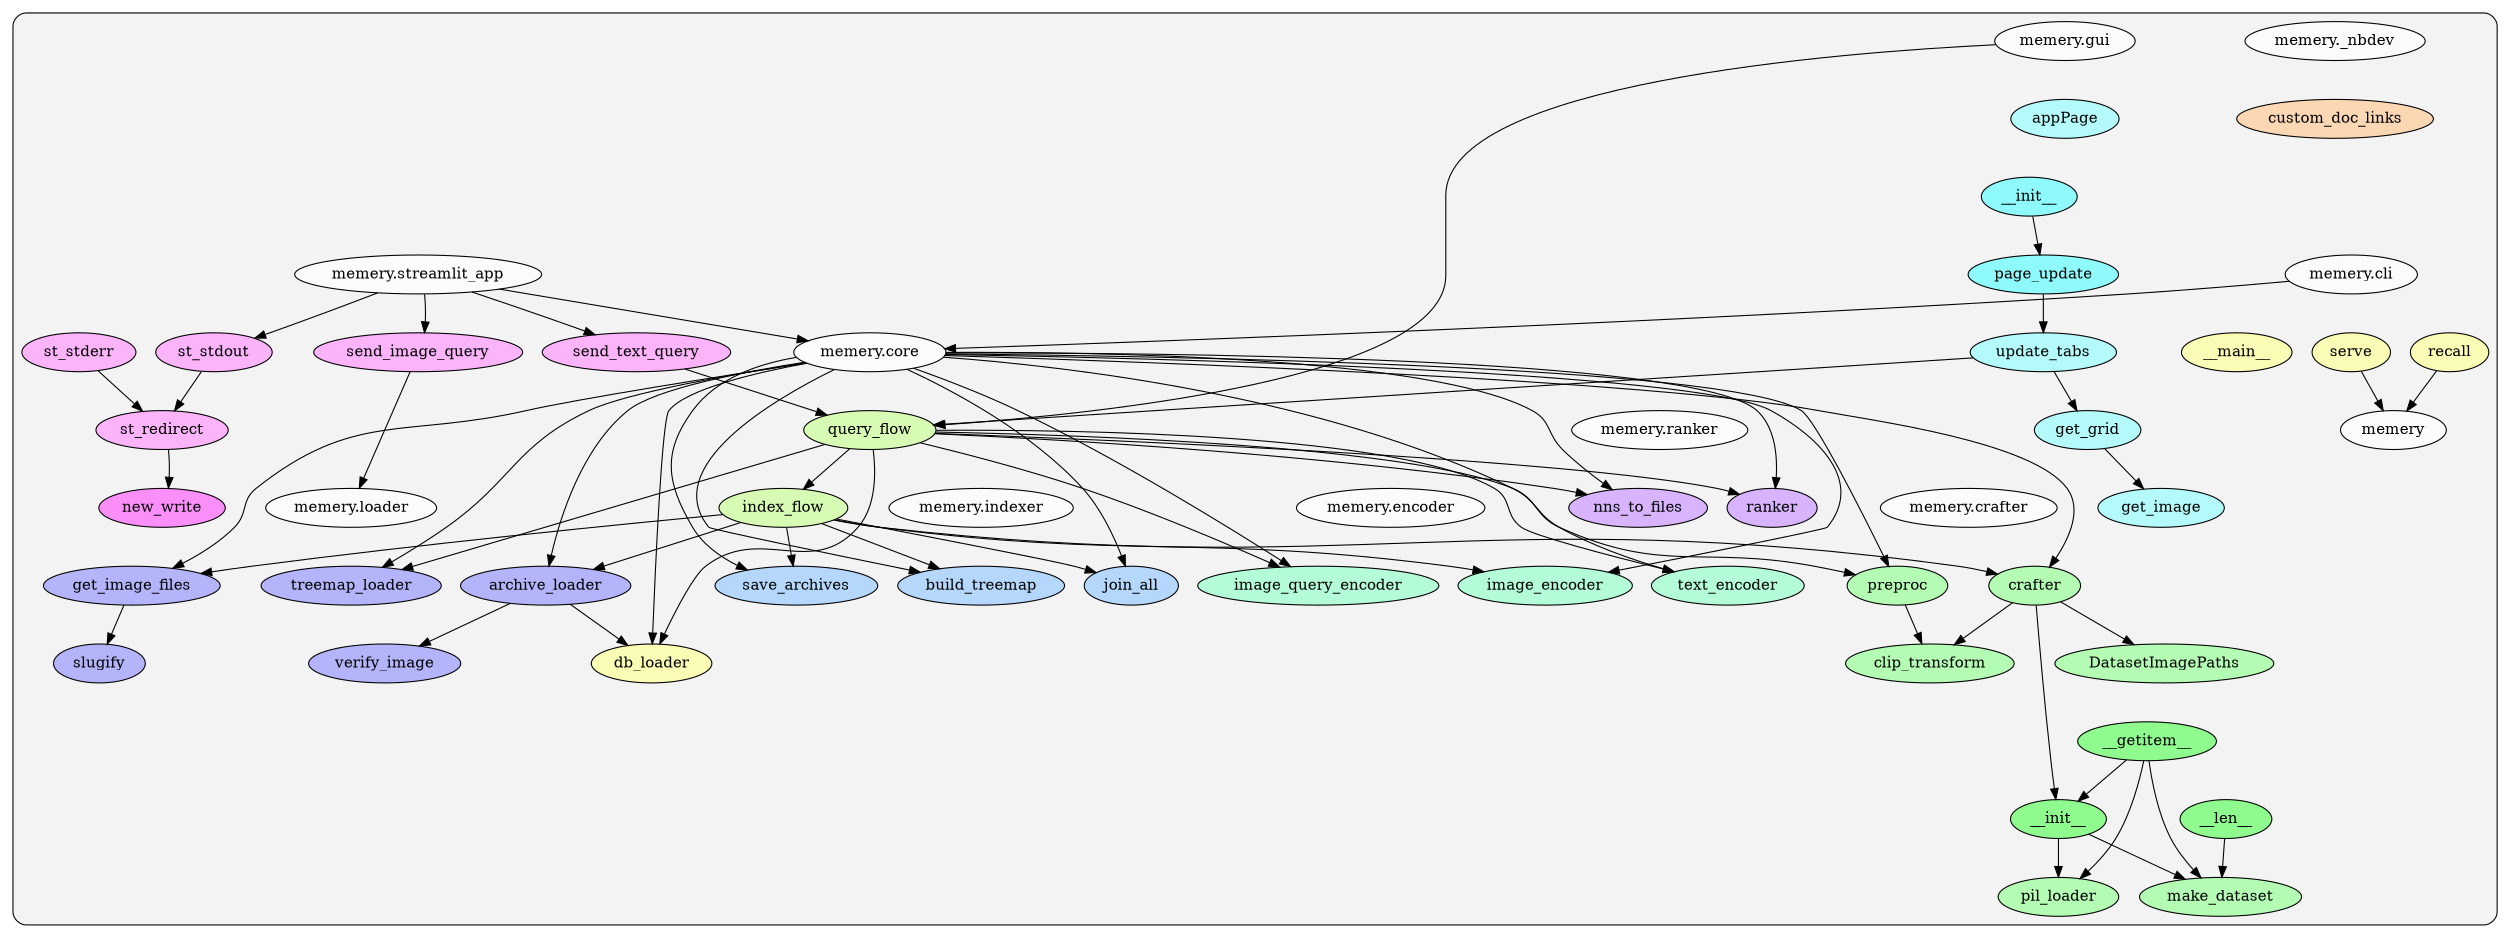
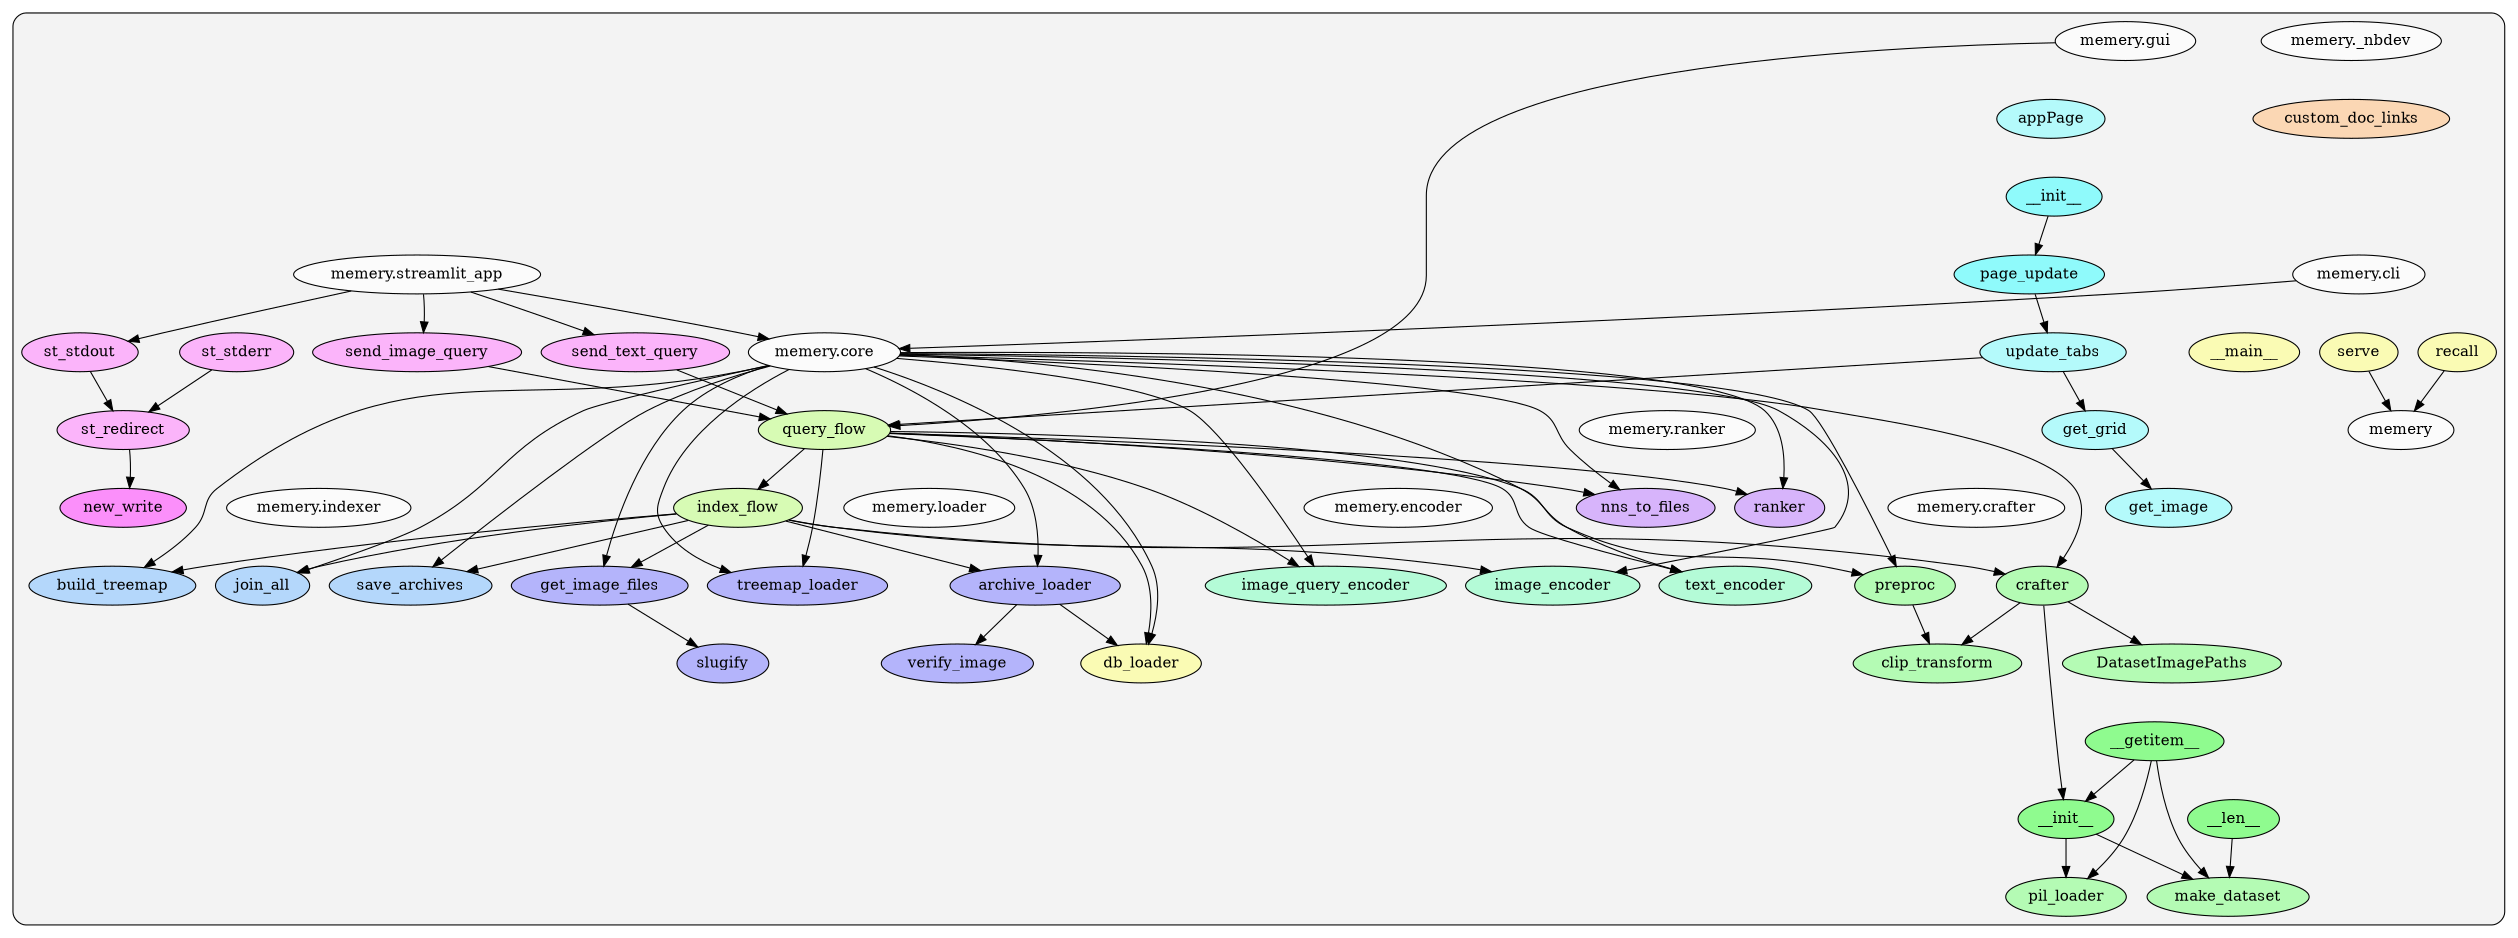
(388, 422) -> (658, 398)
